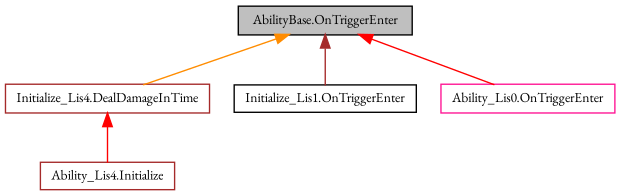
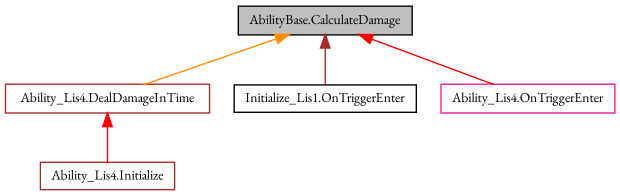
(325, 21) -> (325, 21)
(108, 99) -> (108, 99)
(528, 99) -> (528, 99)
